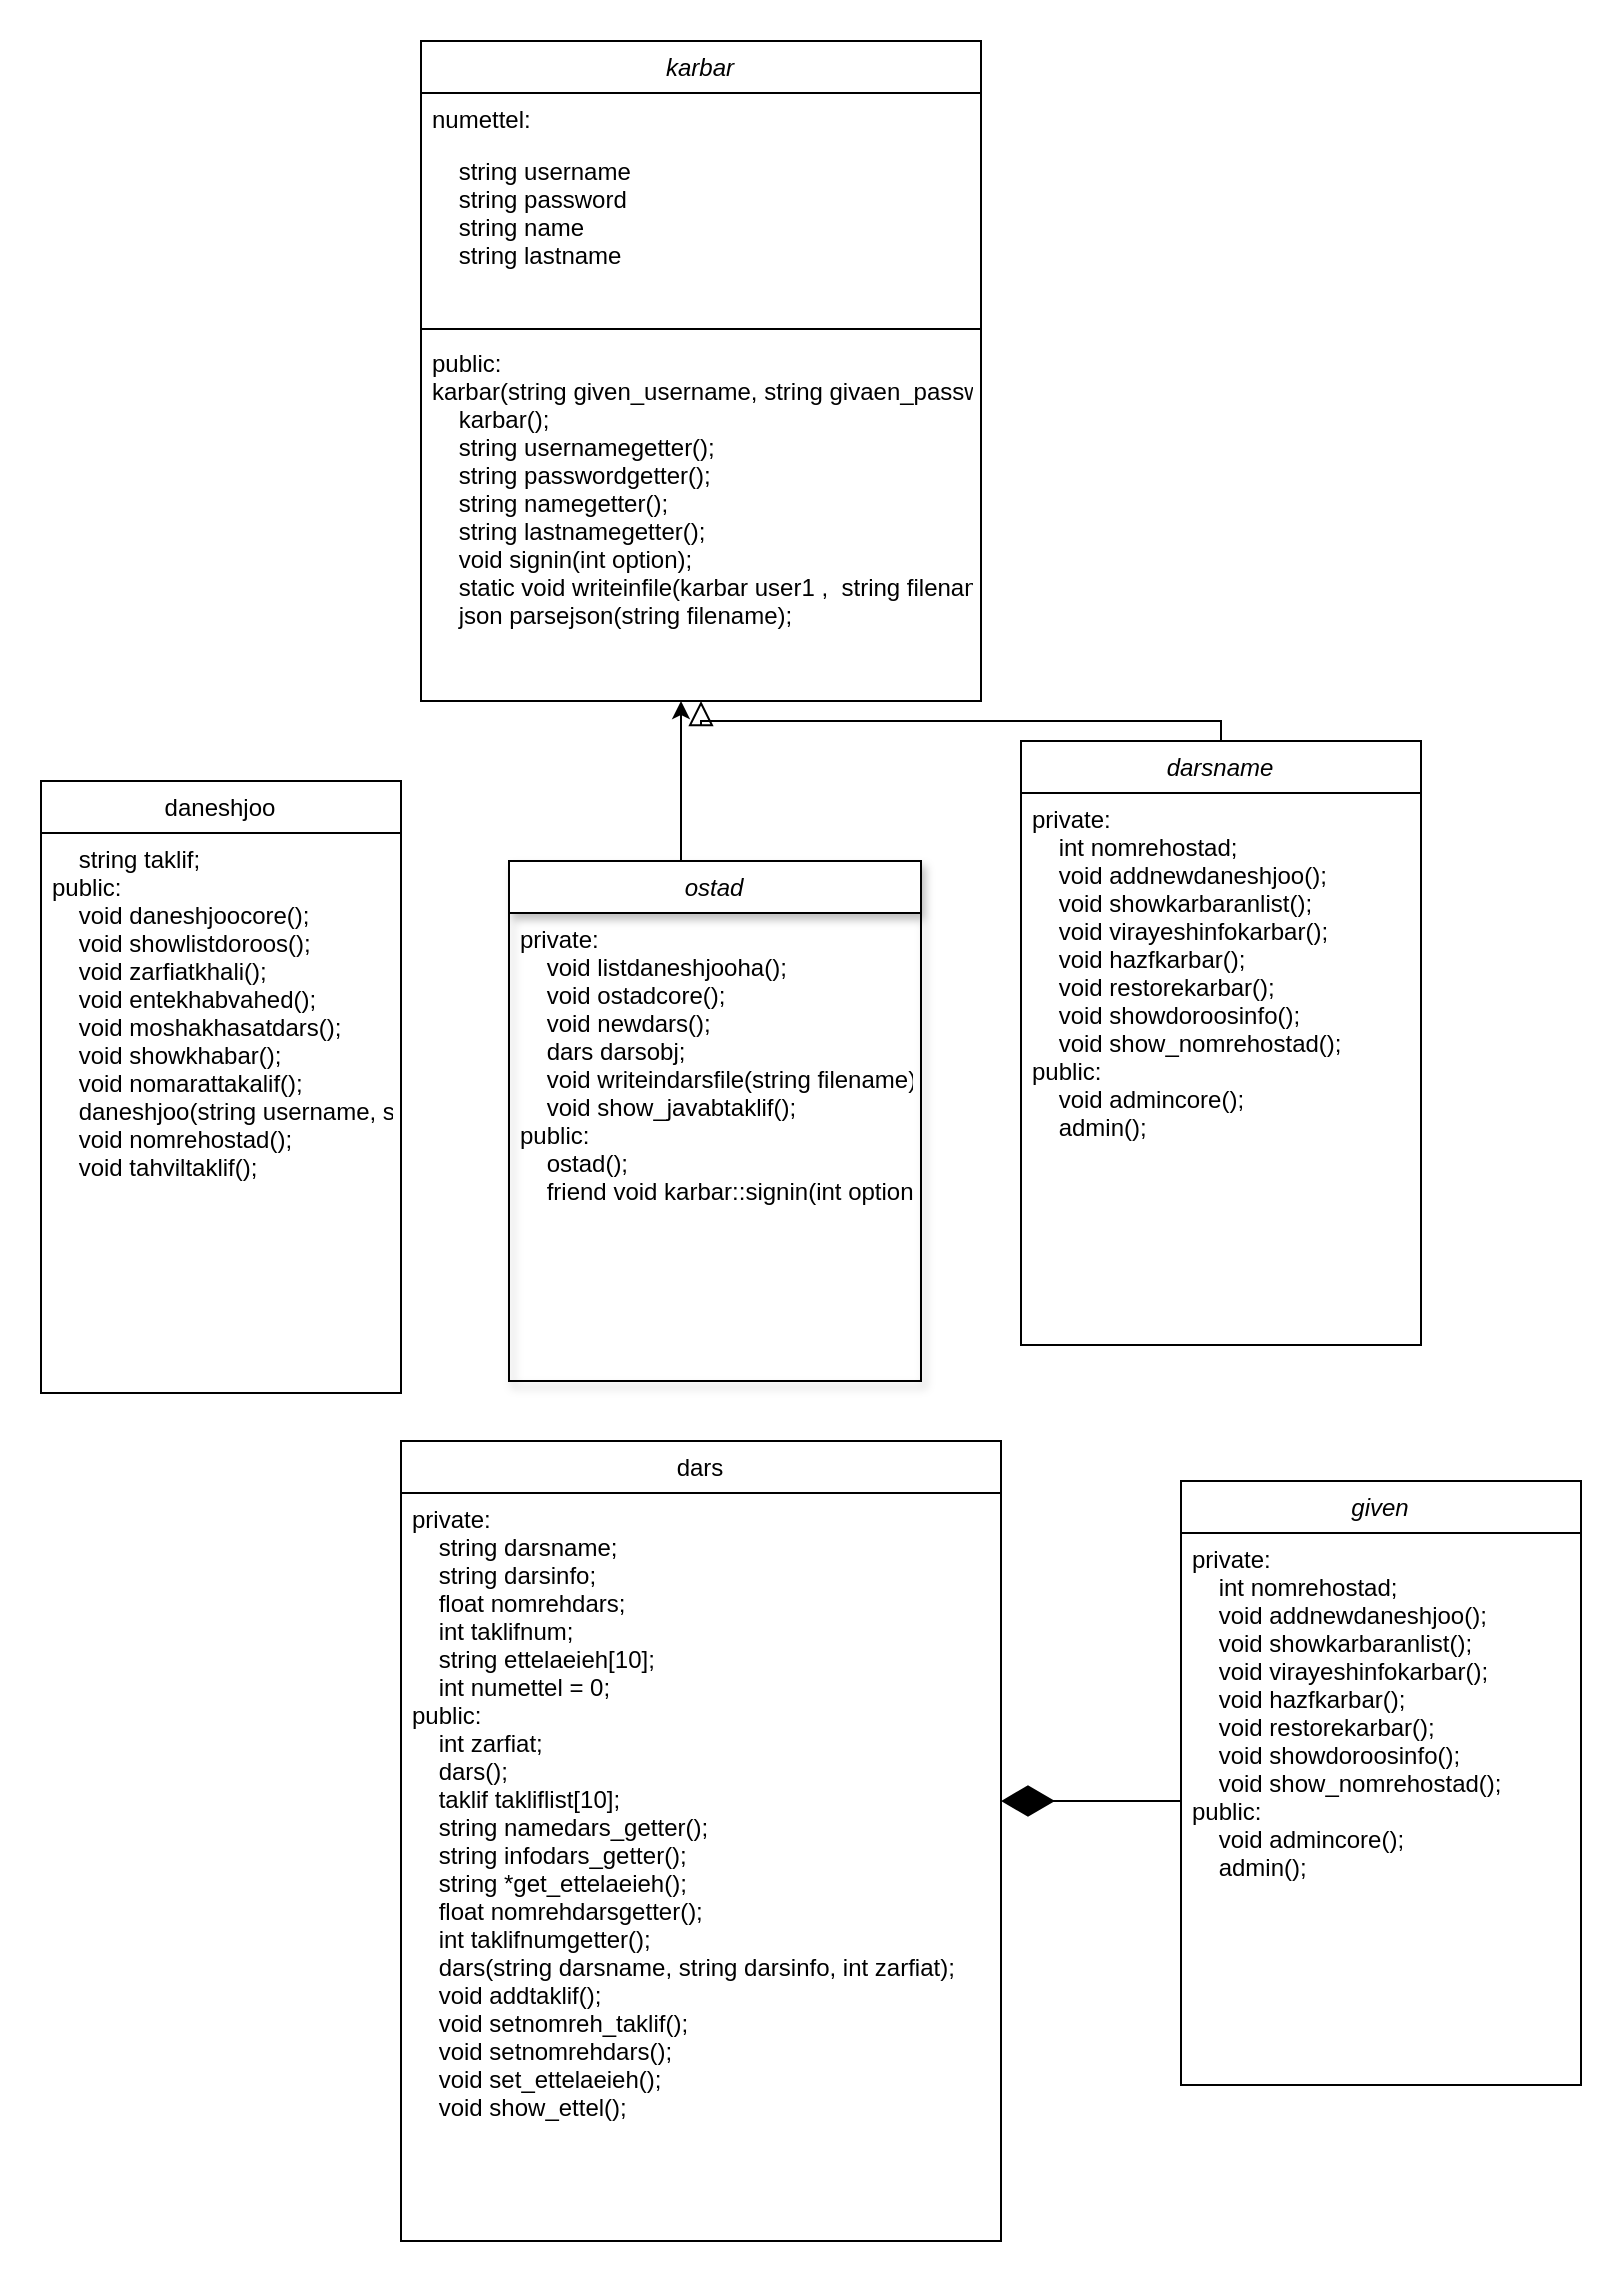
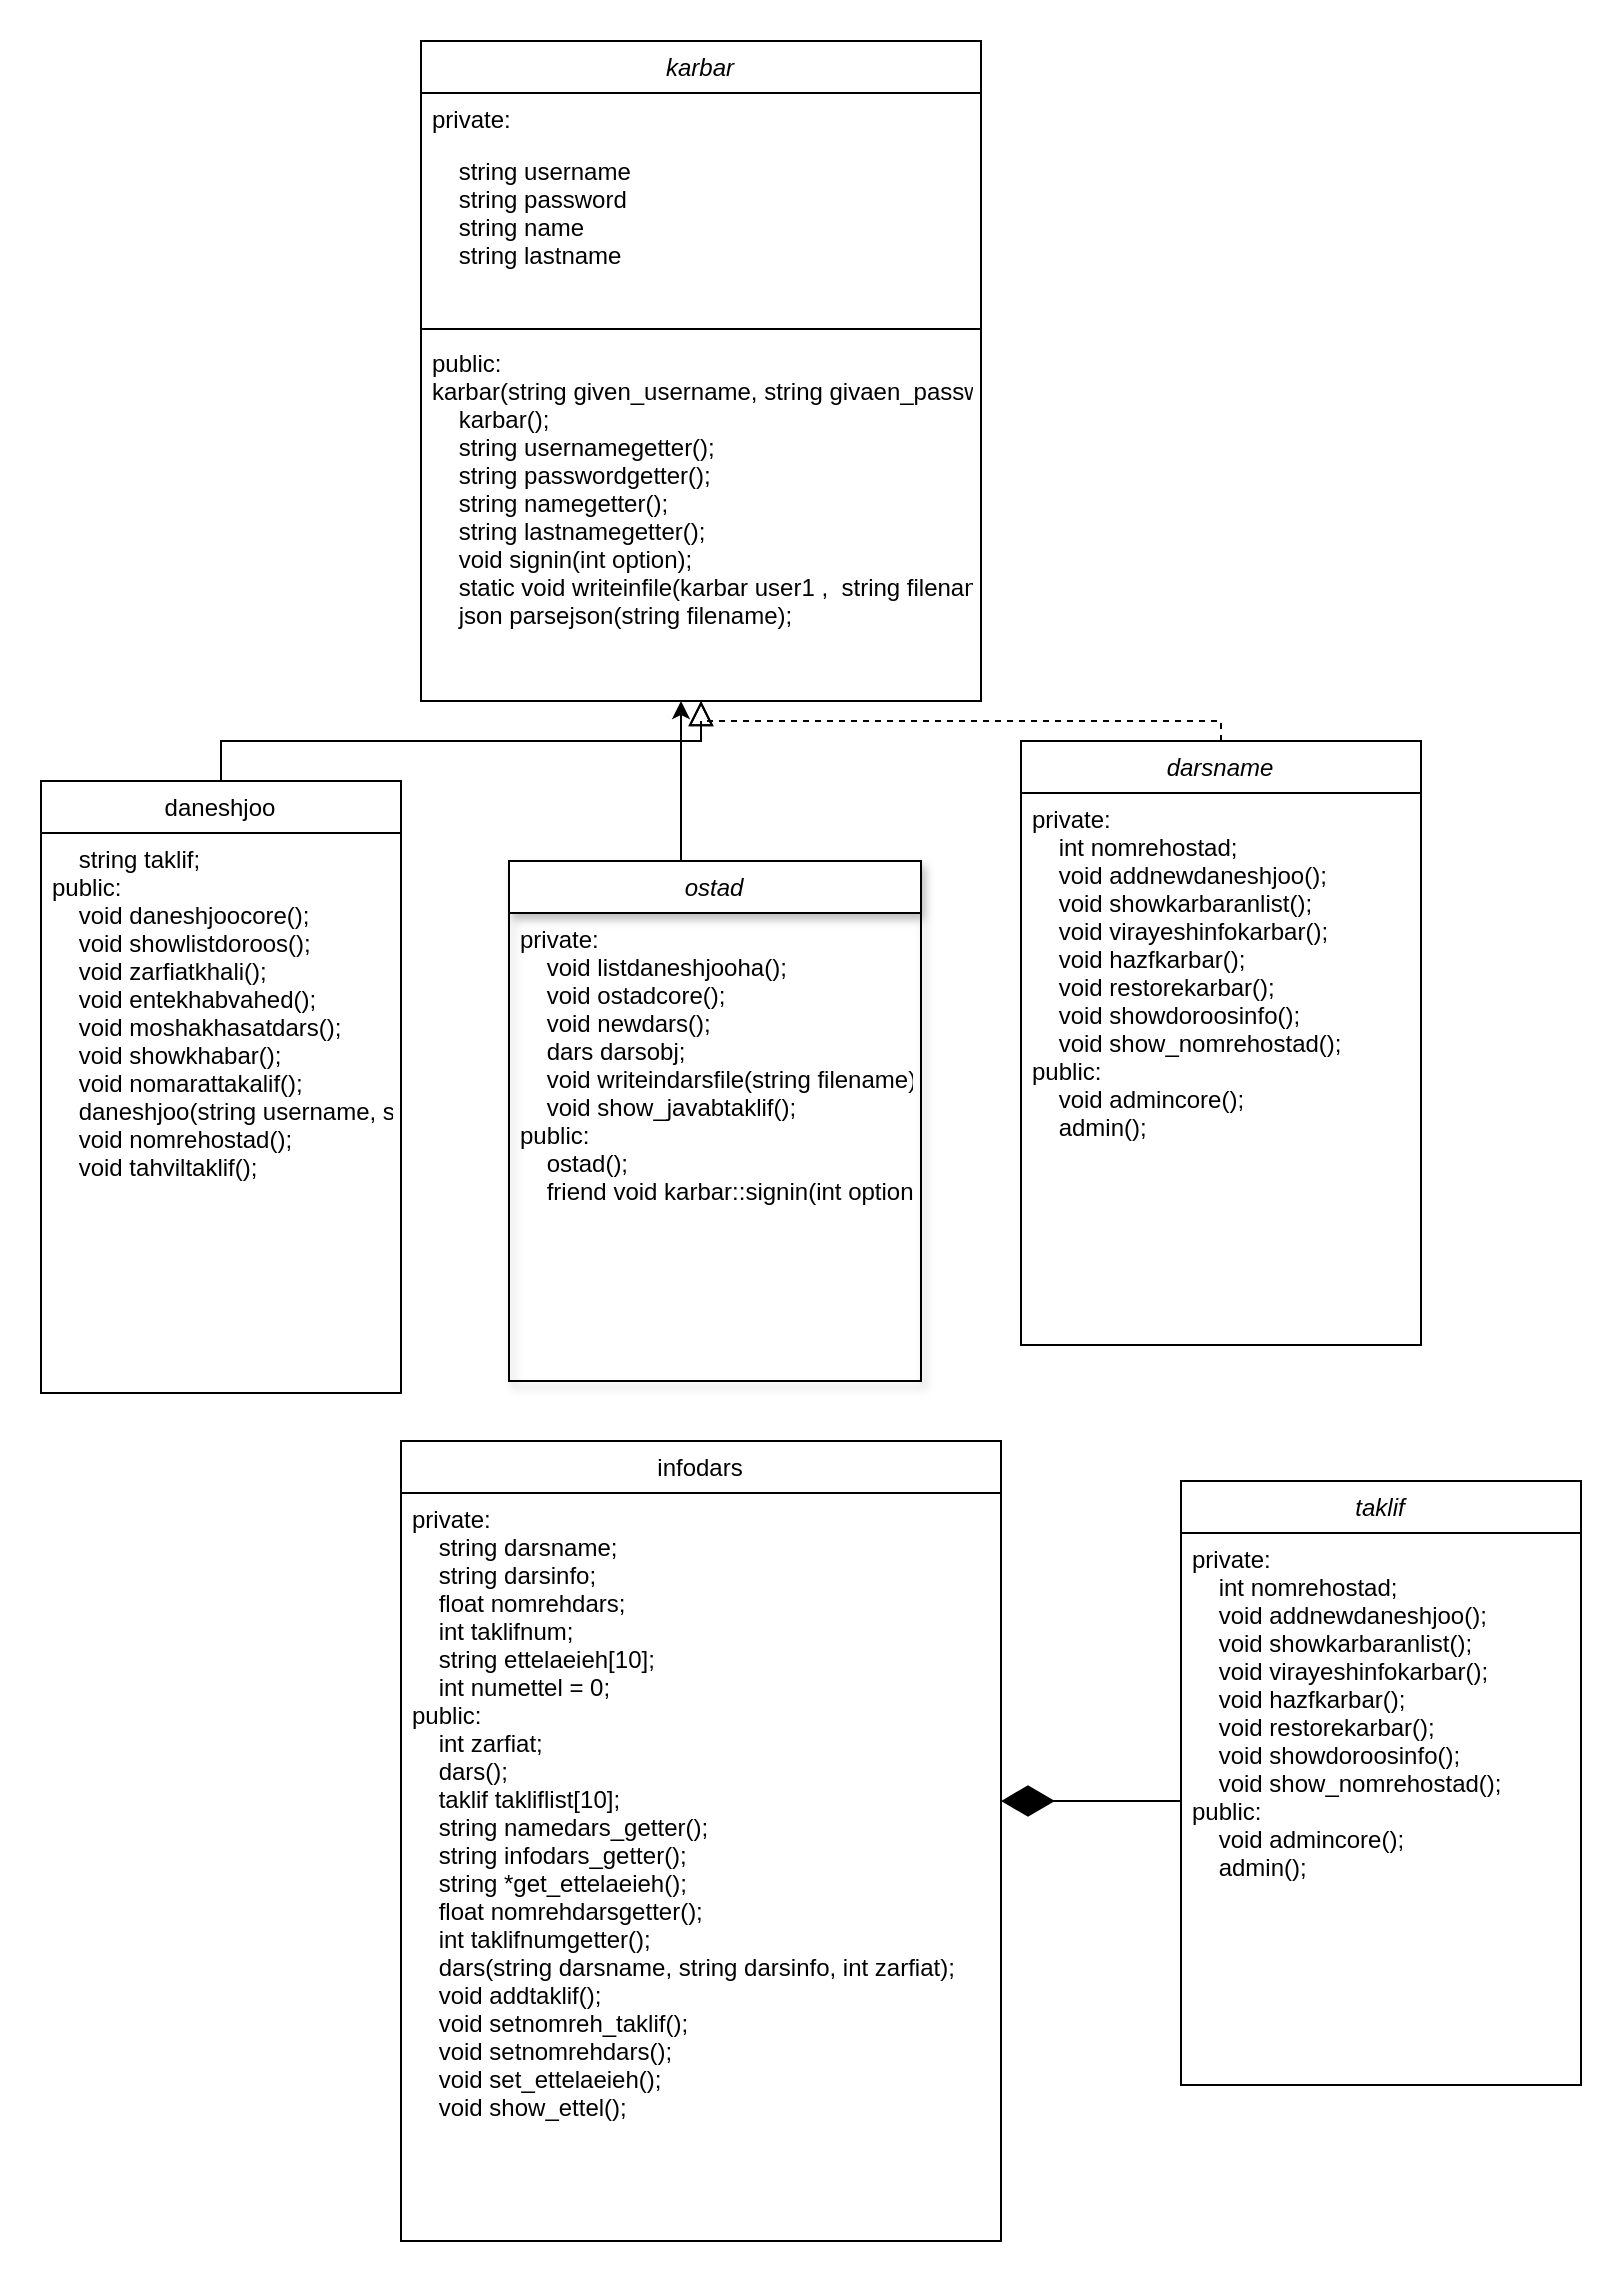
(486, 120) -> (480, 120)
(967, 721) -> (967, 721)
none -> (448, 741)
(700, 1468) -> (700, 1468)
(1380, 1508) -> (1380, 1508)
